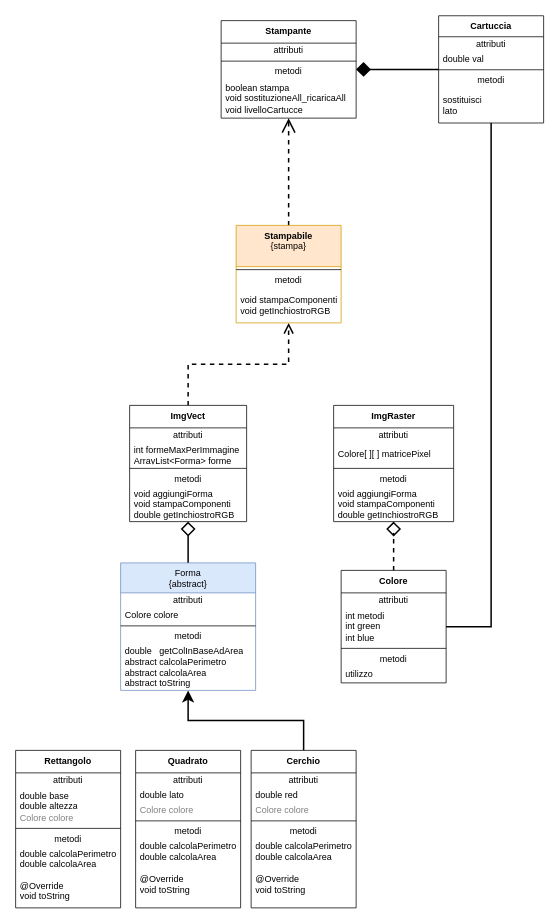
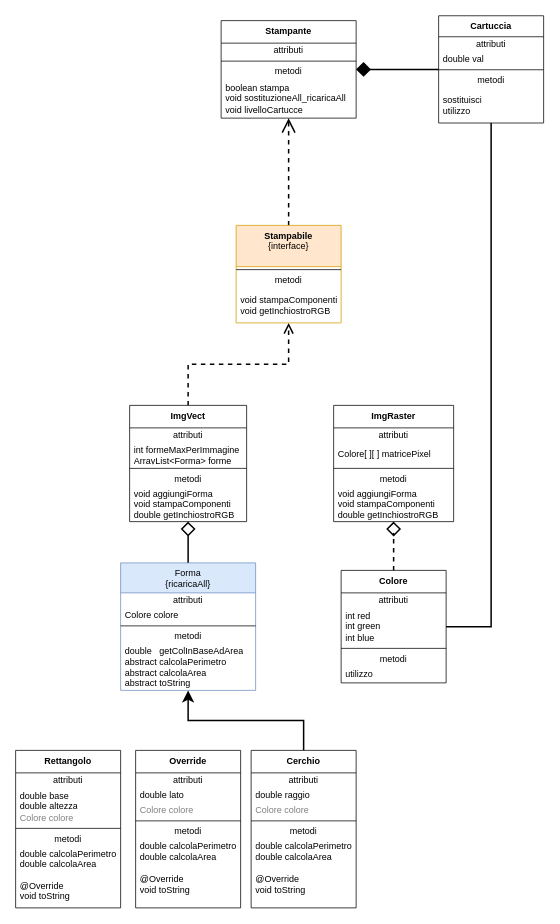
(467, 105) -> (467, 105)
(288, 241) -> (288, 241)
(188, 579) -> (188, 579)
(367, 627) -> (366, 627)
(188, 761) -> (188, 761)
(278, 795) -> (285, 795)
